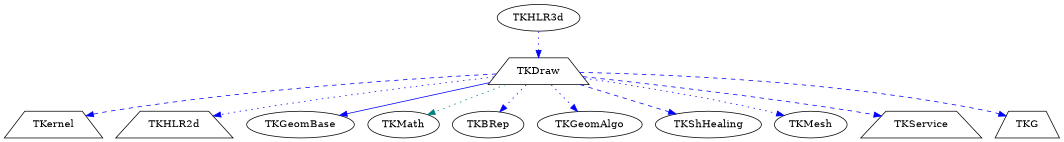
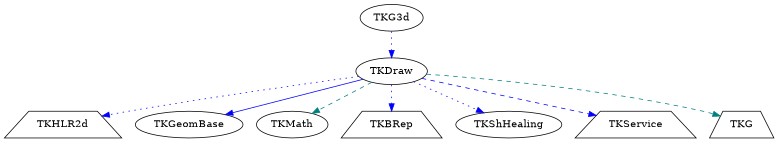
(539, 18) -> (392, 18)
(539, 71) -> (392, 71)
(790, 84) -> (571, 89)
(470, 98) -> (345, 96)
(624, 98) -> (445, 96)
(54, 125) -> none
(488, 125) -> (392, 125)
(590, 125) -> none
(811, 125) -> none
